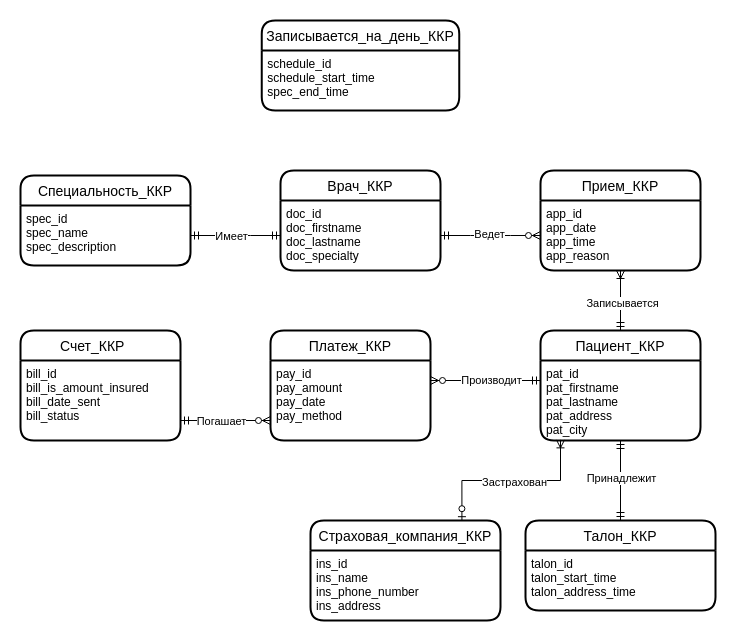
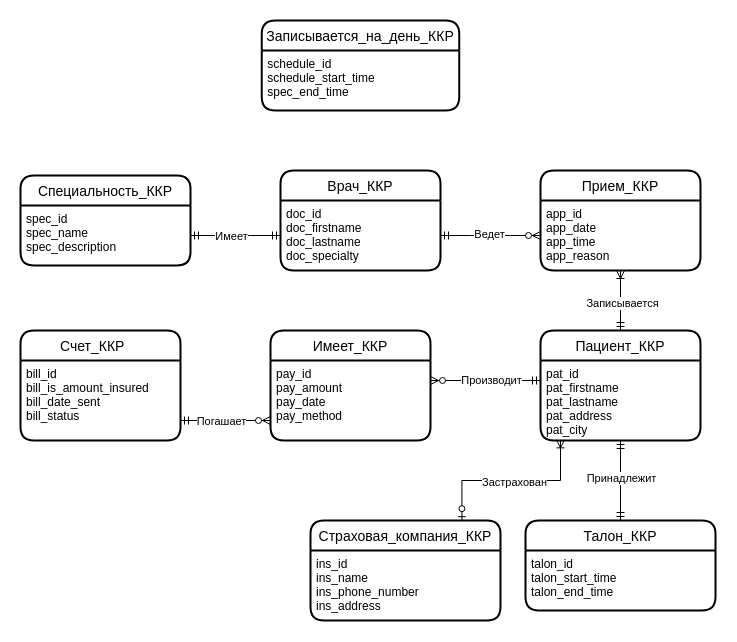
(350, 346) -> (350, 346)
(555, 564) -> (555, 564)
